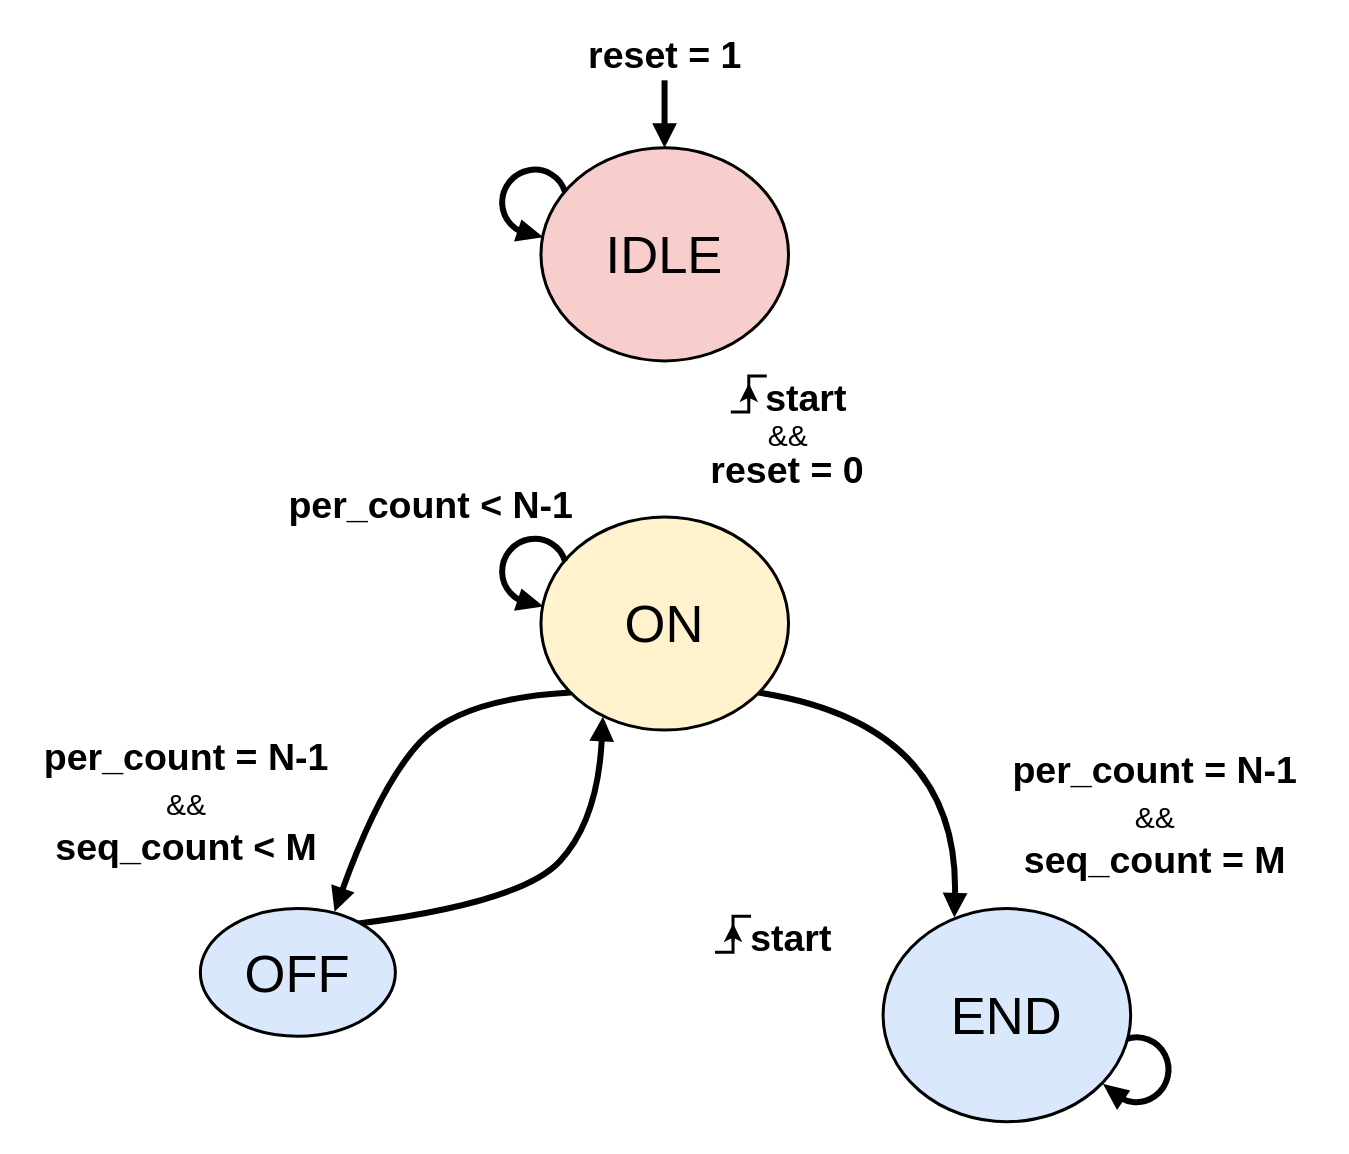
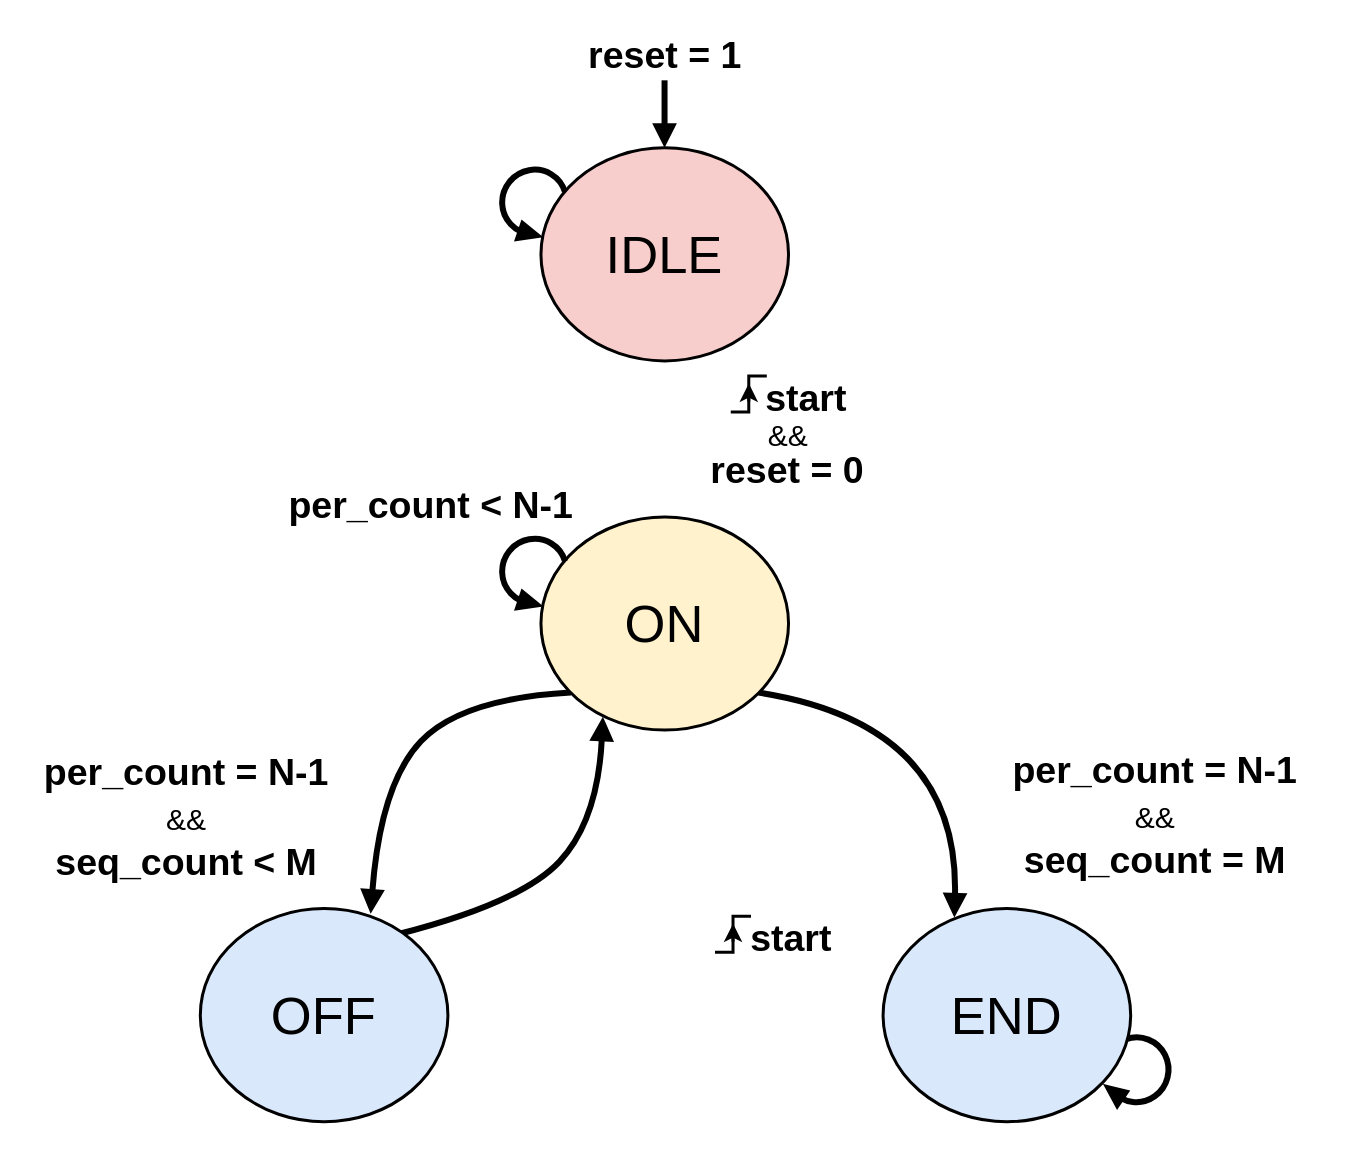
(187, 800) -> (187, 815)
(298, 972) -> (324, 1015)
